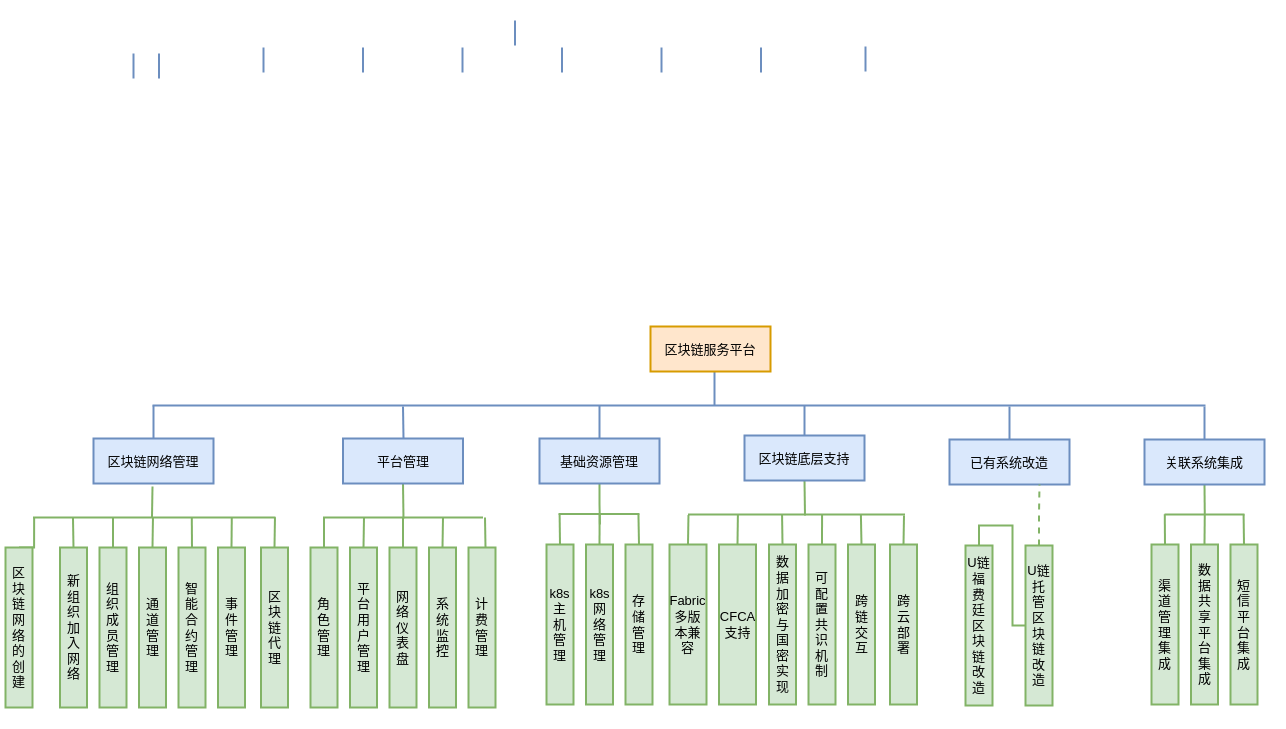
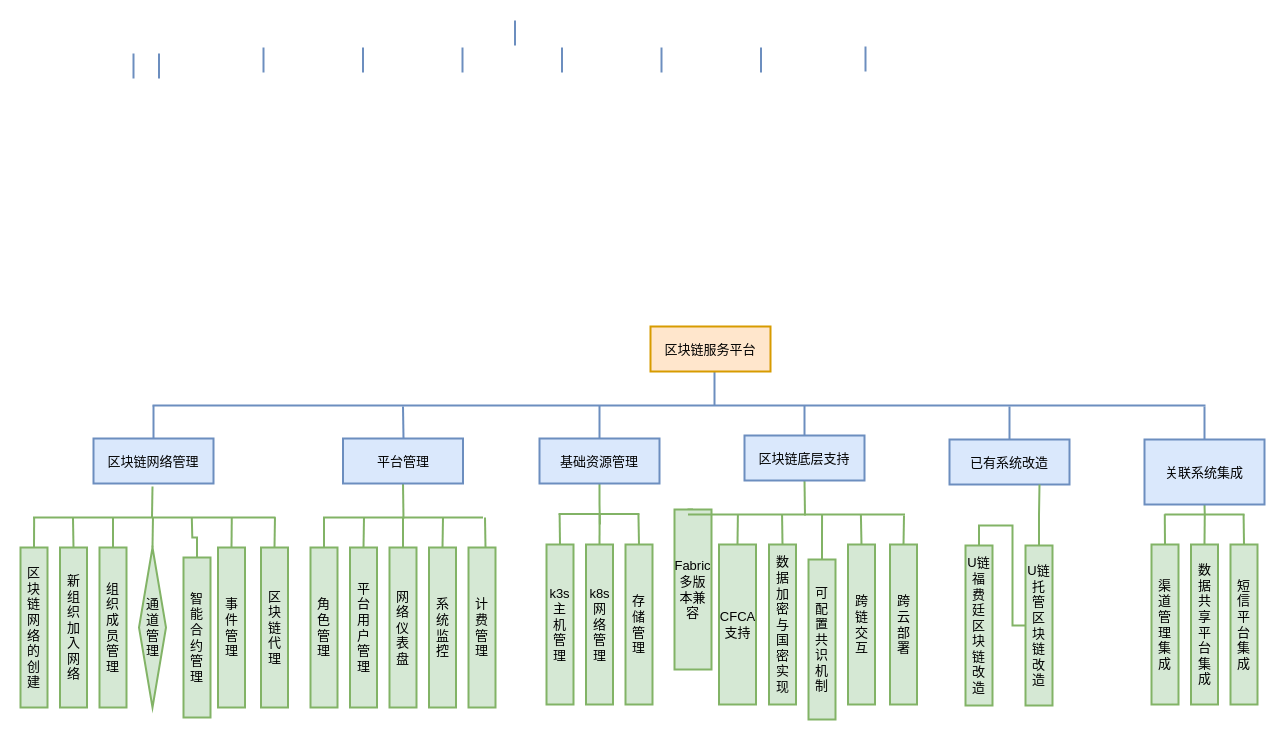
(1205, 462) -> (1205, 472)
(1039, 513) -> (1039, 513)
(560, 625) -> (560, 625)
(688, 625) -> (693, 590)
(822, 625) -> (822, 640)
(19, 628) -> (34, 628)
(153, 628) -> (153, 628)
(192, 628) -> (197, 638)
